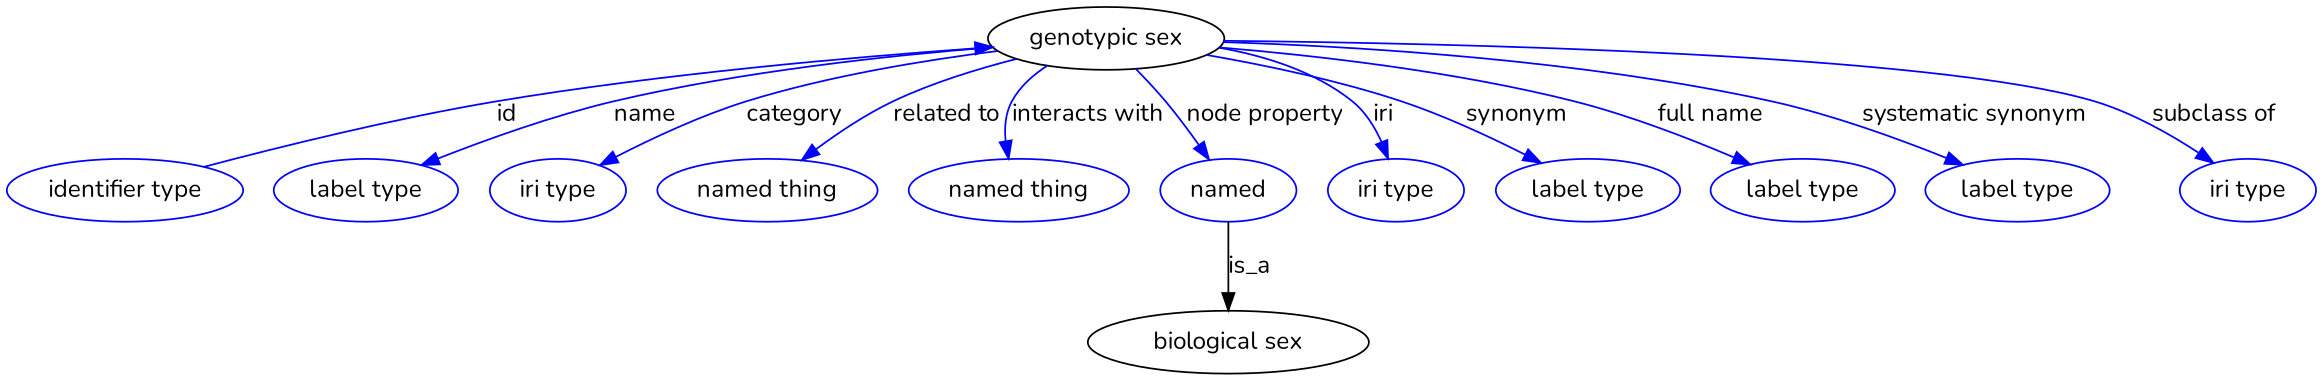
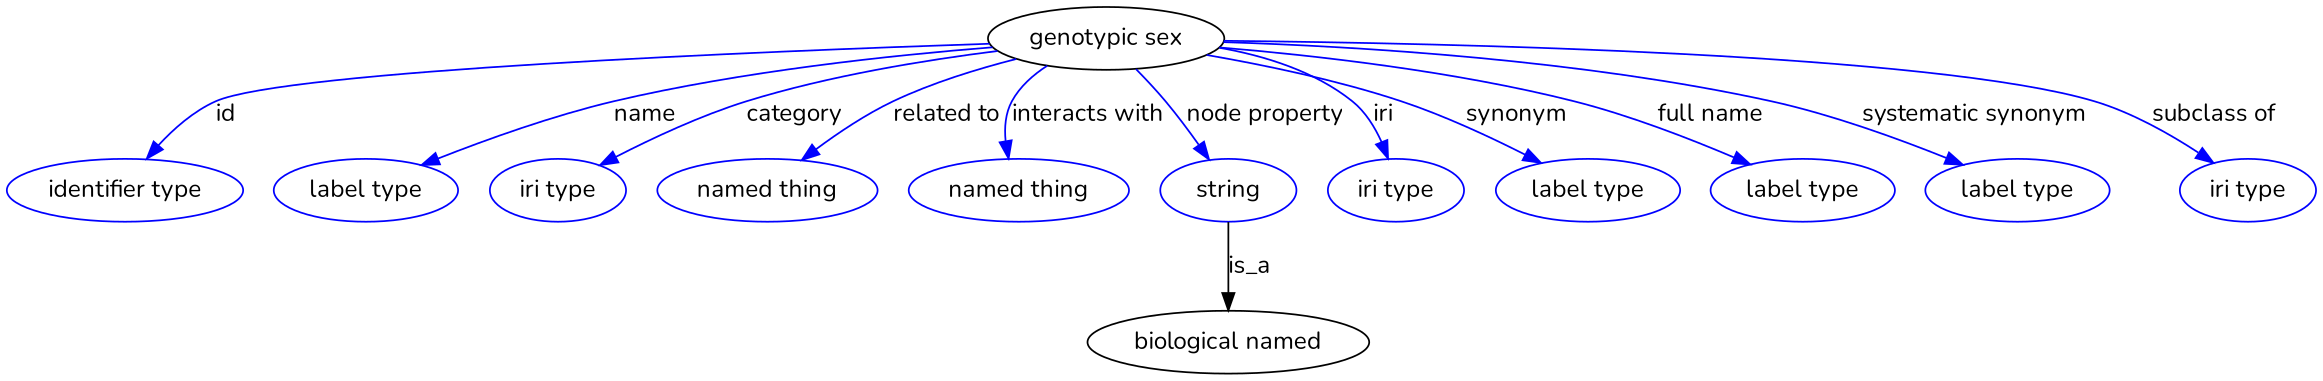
(586, 88) -> (565, 63)
(1228, 190) -> (1228, 190)
(1228, 342) -> (1228, 342)
